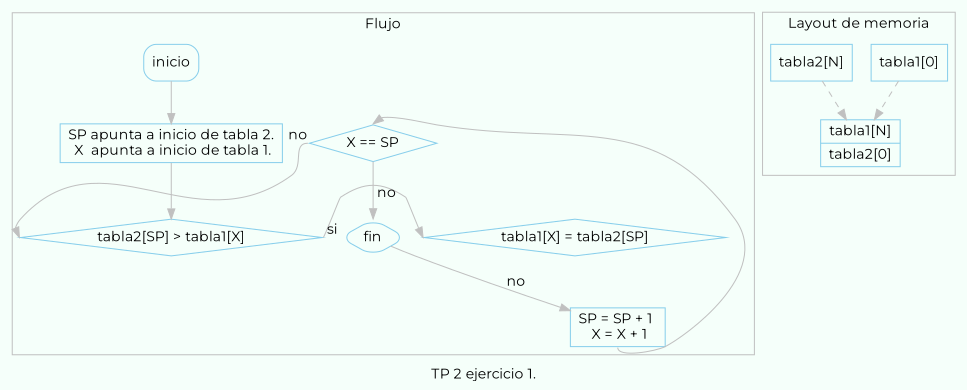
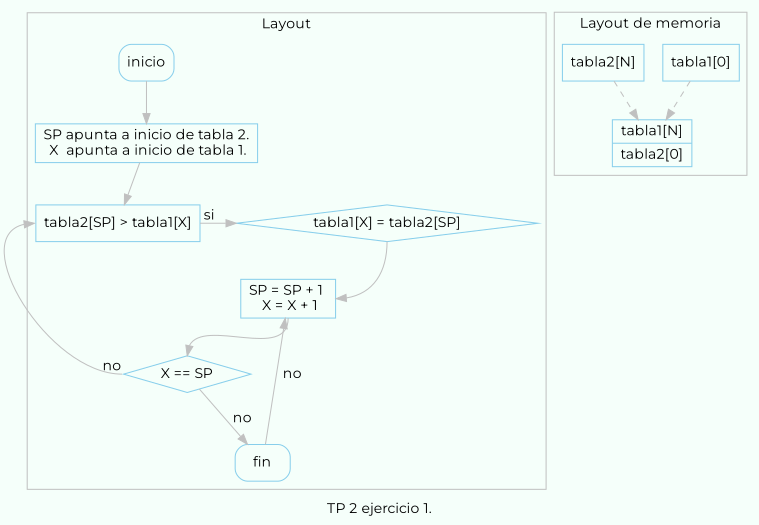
(383, 24) -> (287, 24)
(171, 238) -> (118, 223)
(373, 238) -> (263, 463)
none -> (378, 278)
